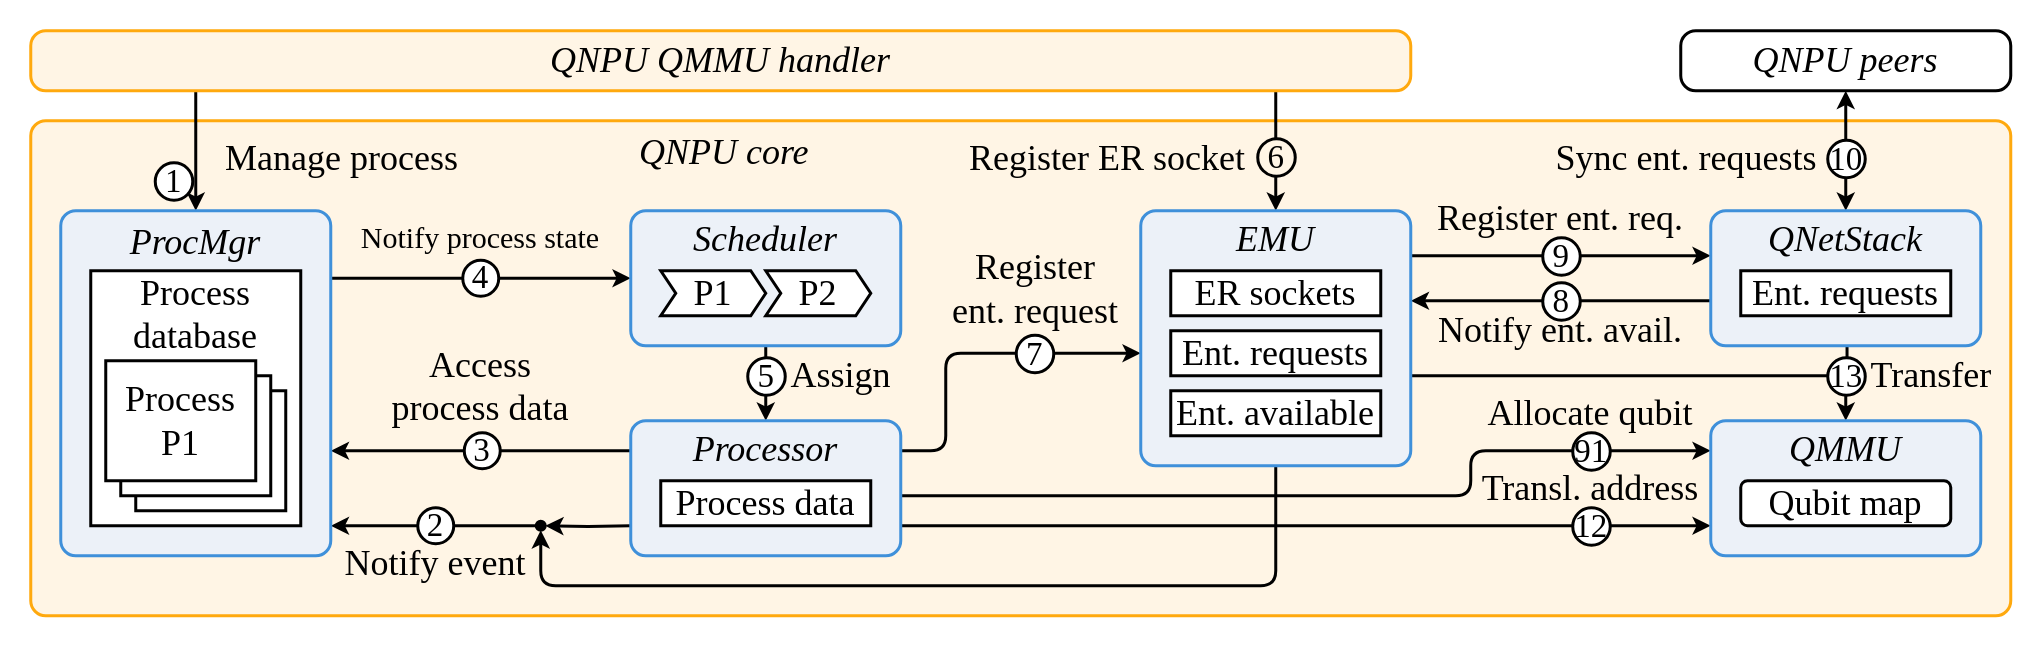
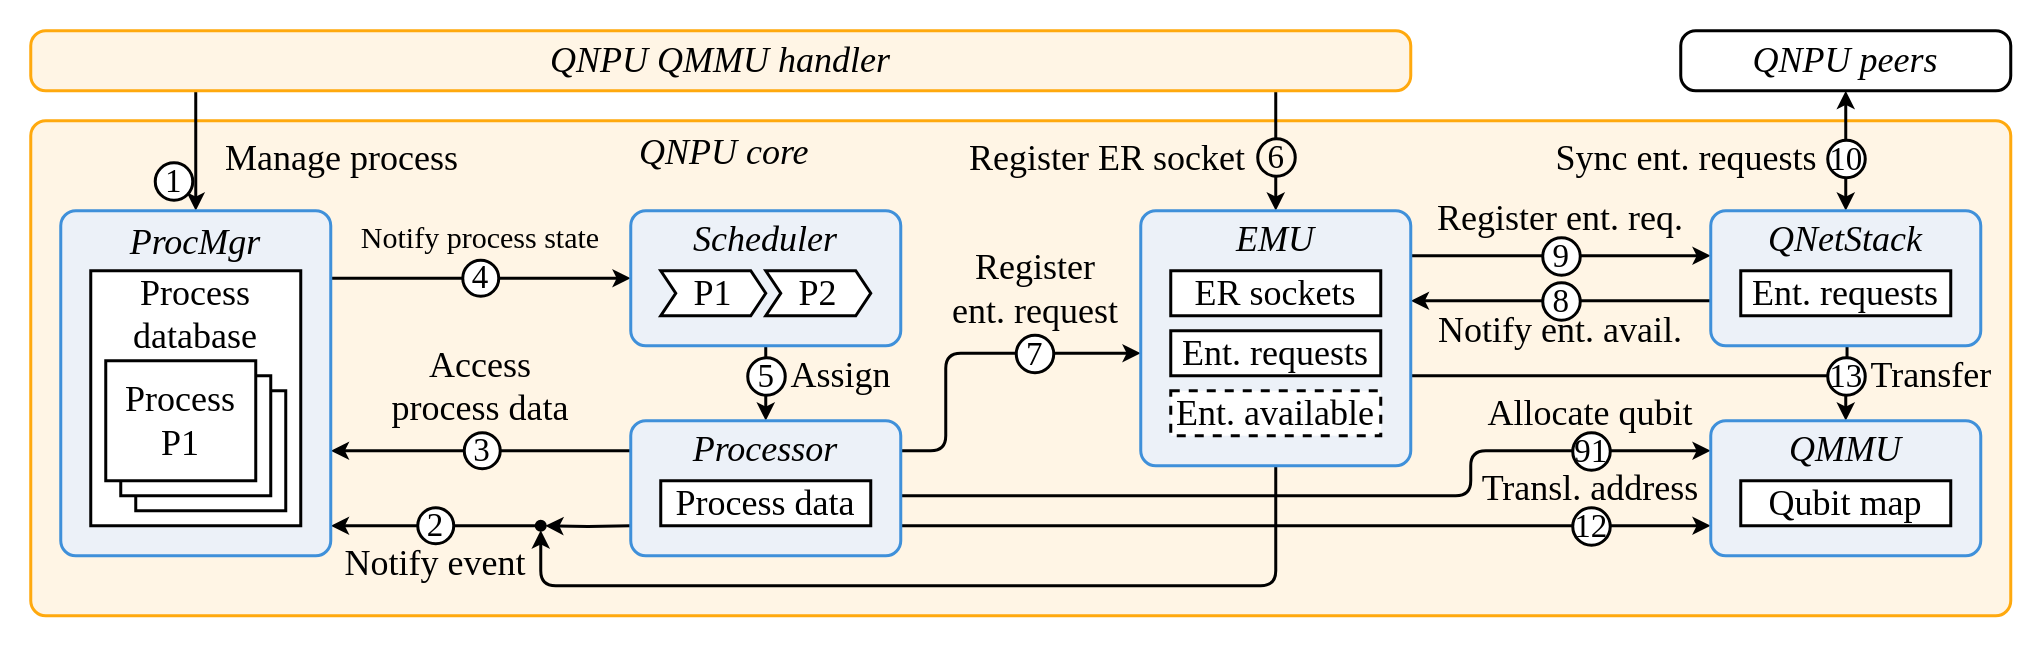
(1276, 413) -> (1276, 413)
(1846, 503) -> (1846, 503)
